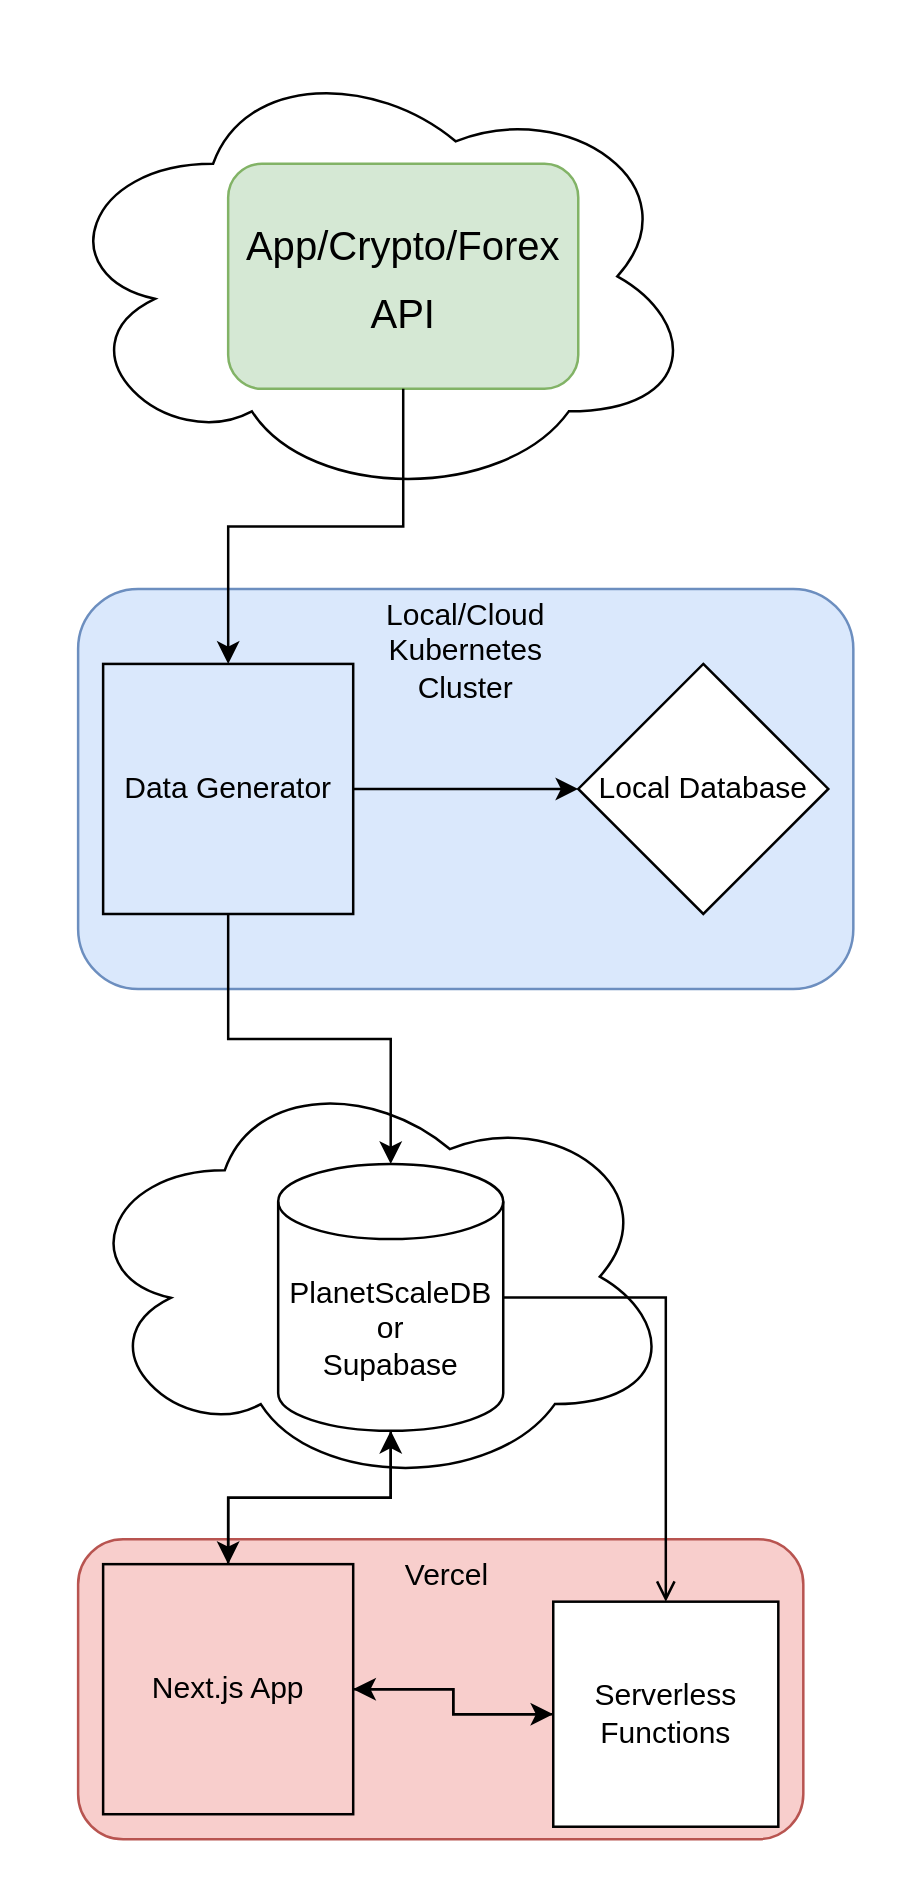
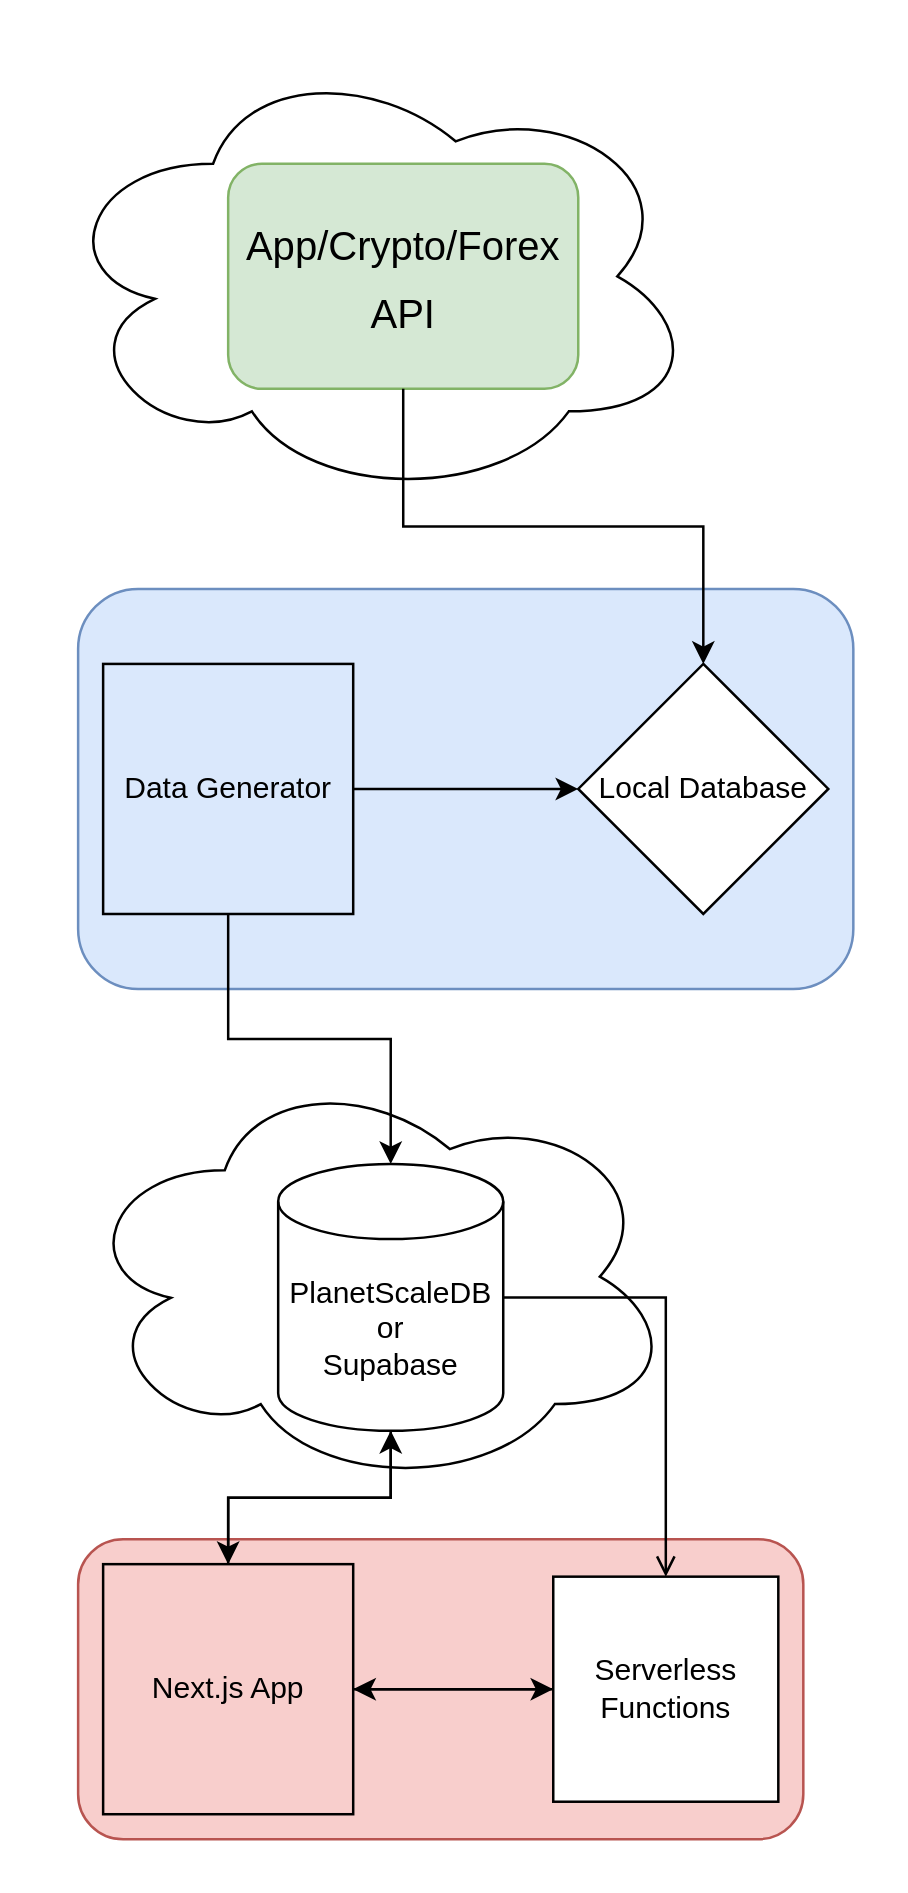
(256, 526) -> (612, 526)
(465, 651) -> none
(447, 1576) -> none
(665, 1714) -> (665, 1689)
